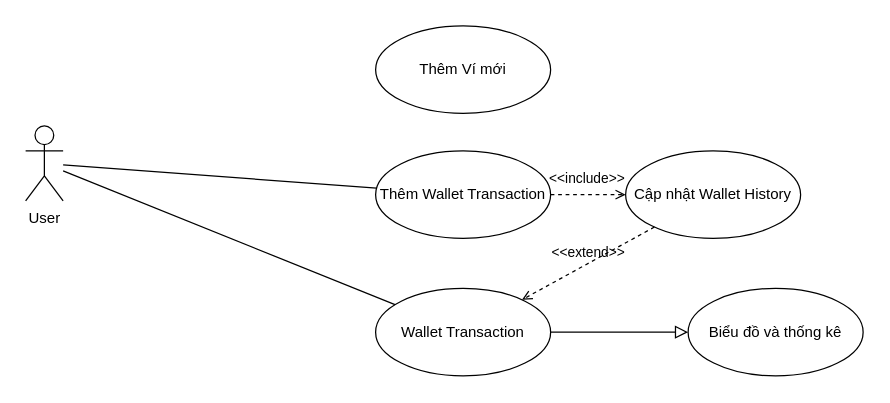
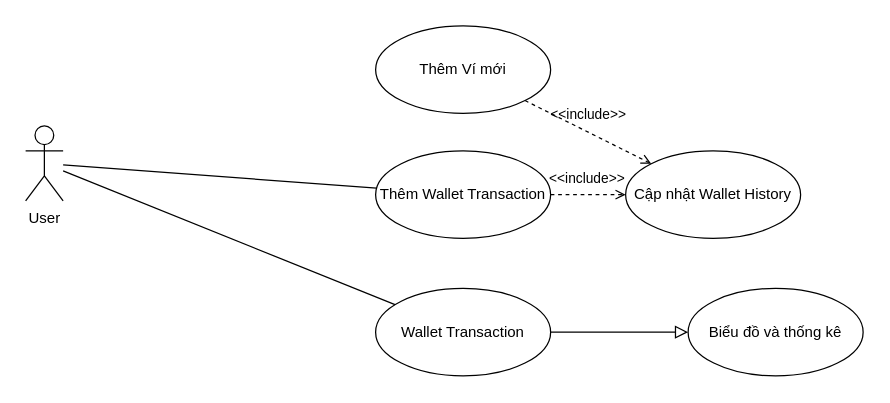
none -> (587, 131)
(589, 262) -> none
